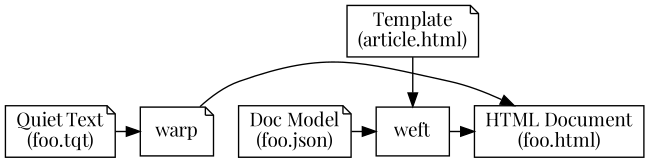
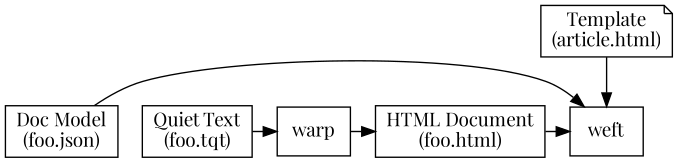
(60, 131) -> (197, 131)
(177, 131) -> (314, 131)
(295, 131) -> (62, 131)
(455, 131) -> (551, 131)
